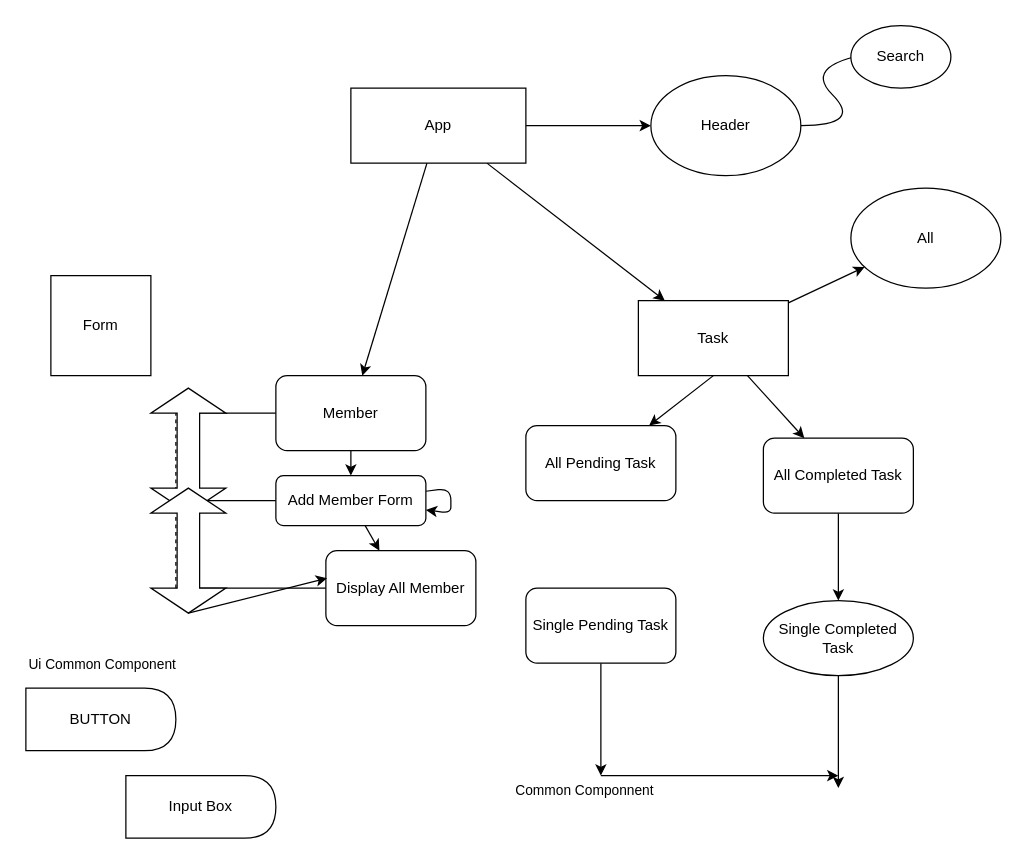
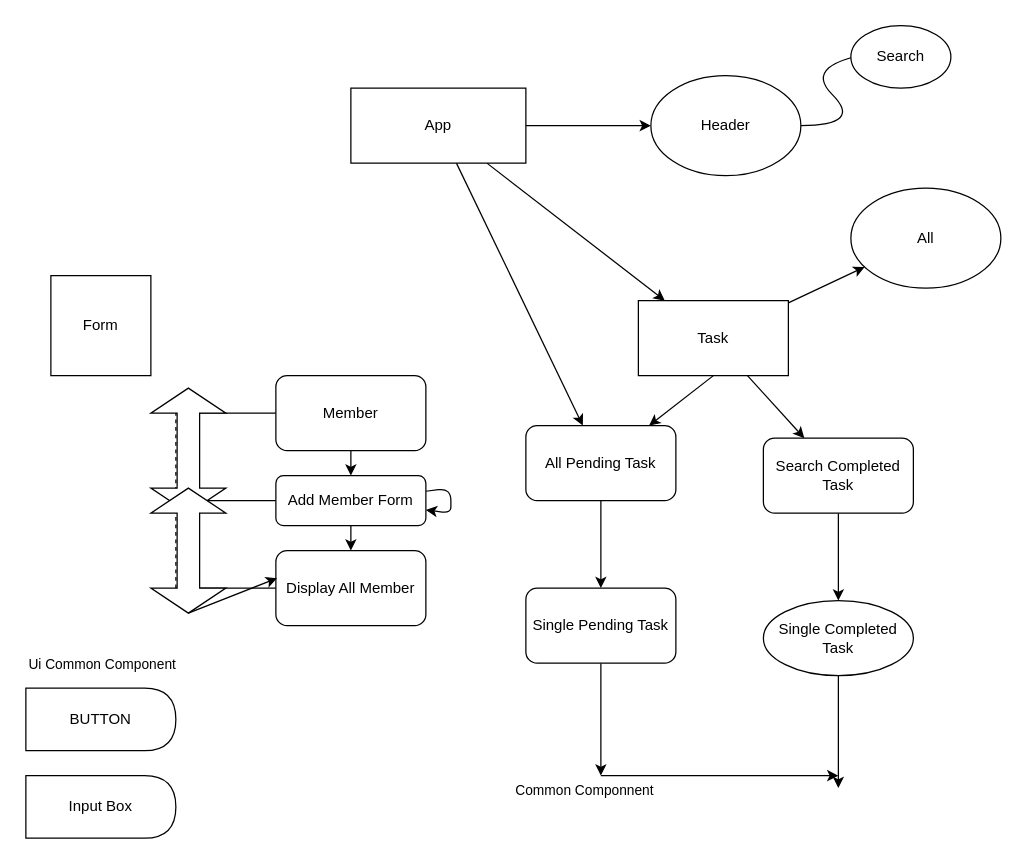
(396, 266) -> (517, 290)
(838, 476) -> (838, 476)
none -> (601, 540)
(401, 588) -> (351, 588)
(201, 807) -> (101, 807)
